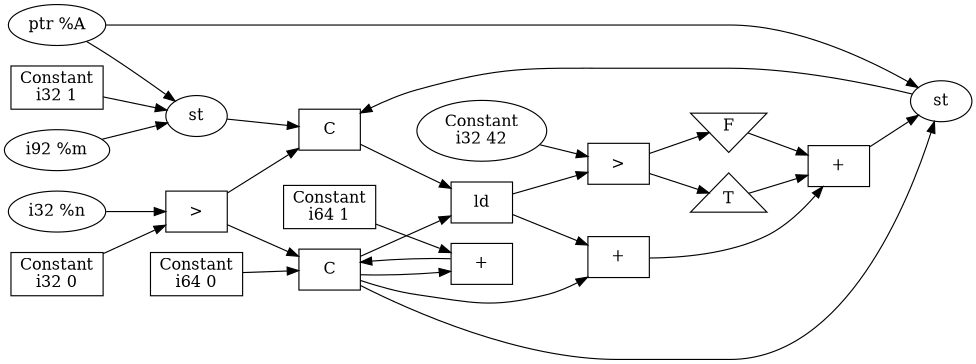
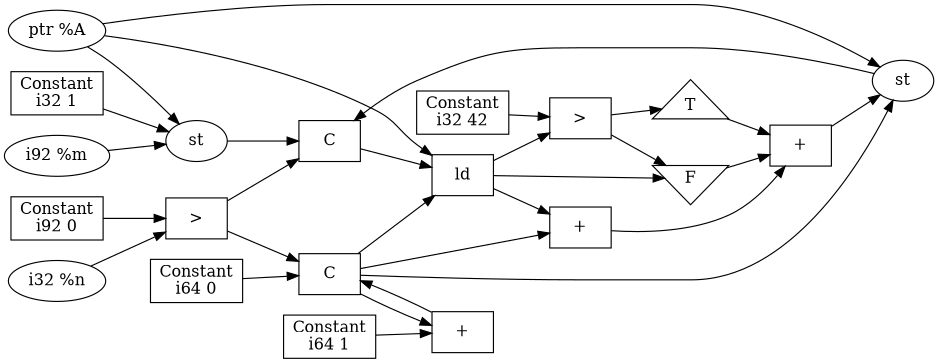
none -> (272, 70)
(482, 131) -> (463, 113)
none -> (573, 177)
(57, 274) -> (57, 218)
